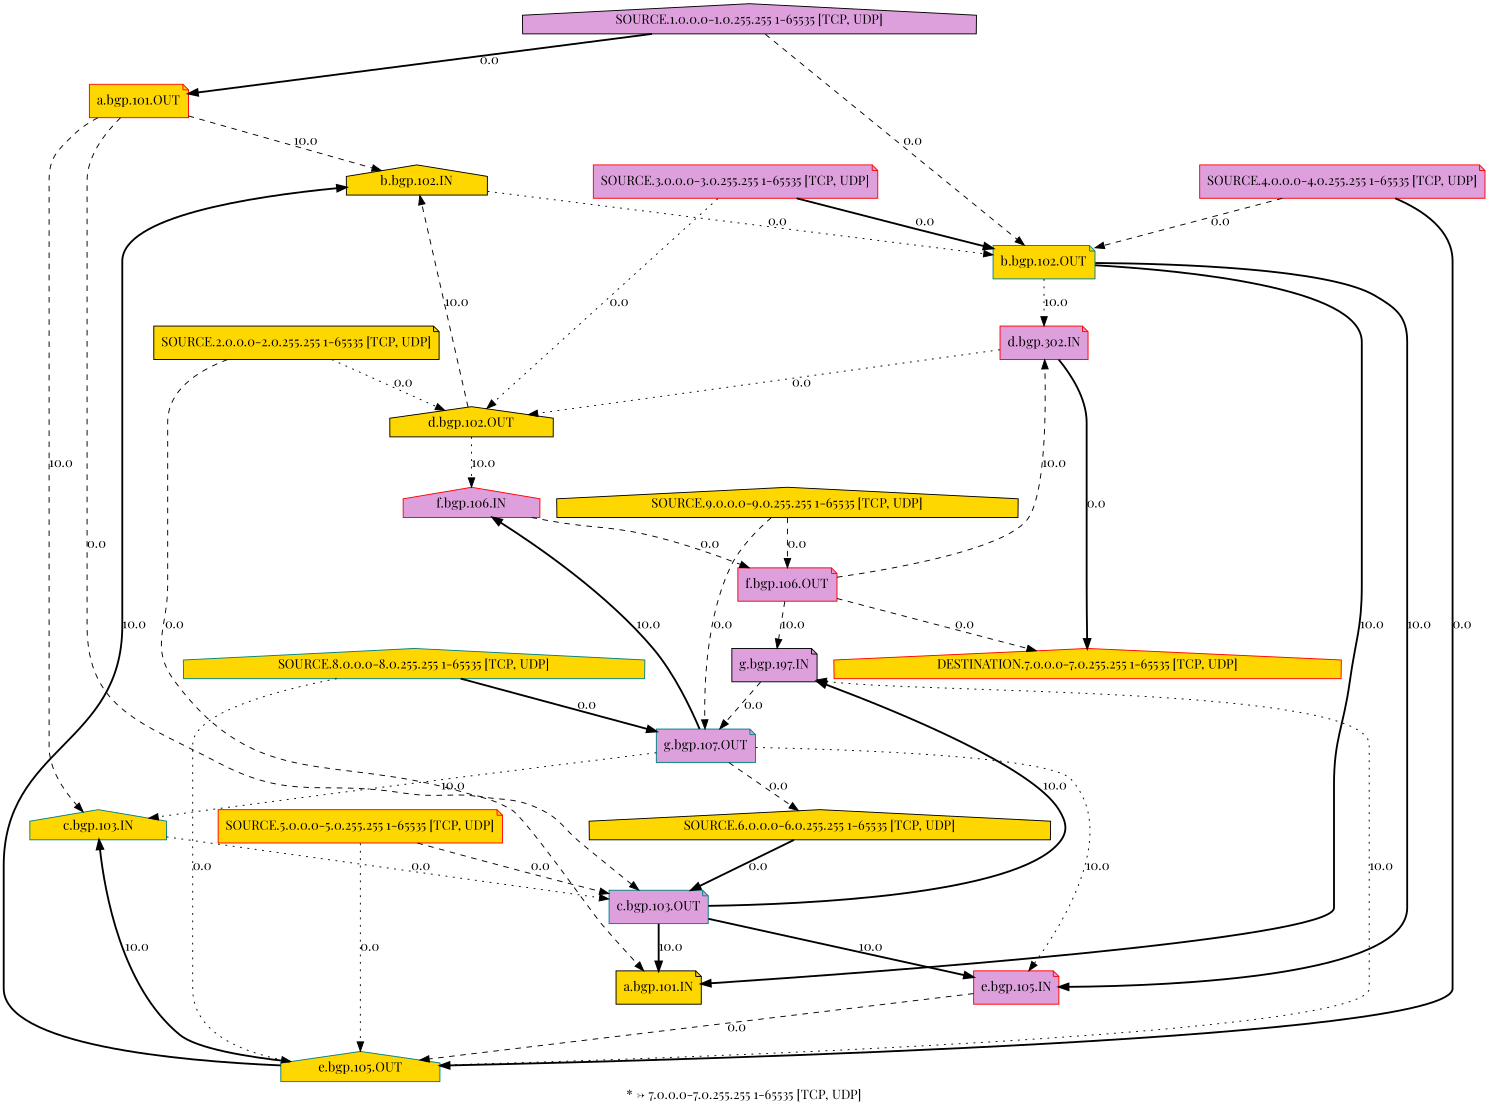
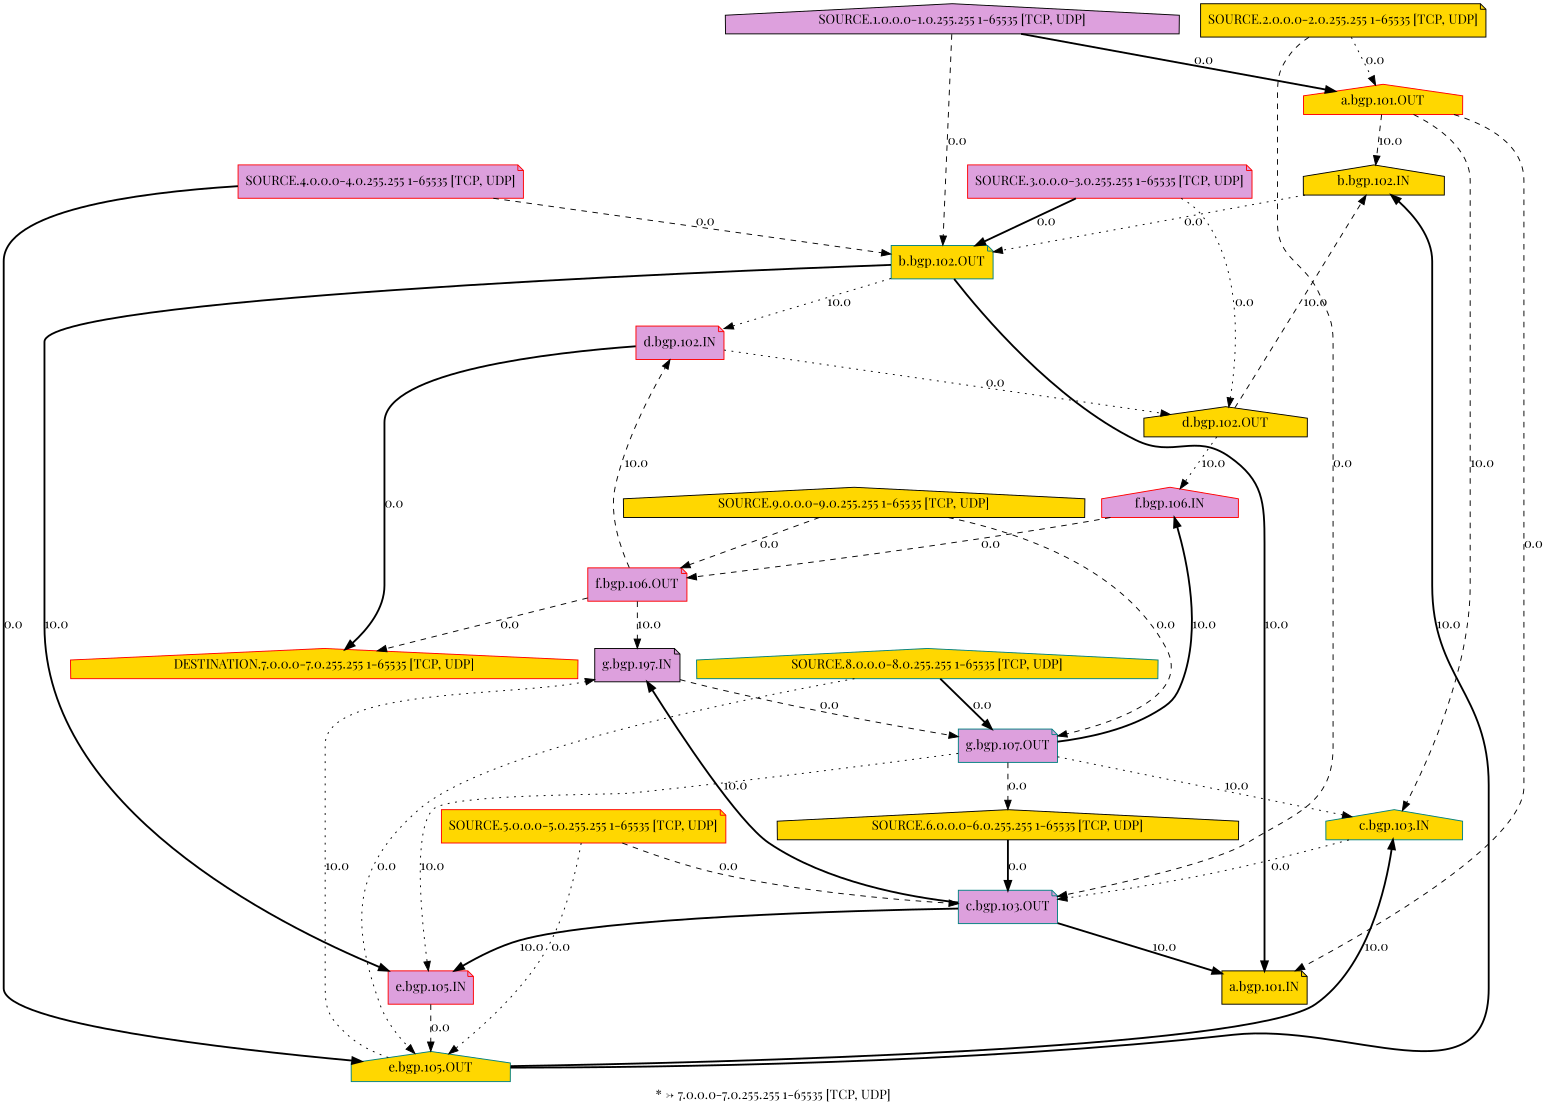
(139, 101) -> (1383, 101)
(1044, 343) -> (680, 343)
(384, 383) -> (1361, 57)
